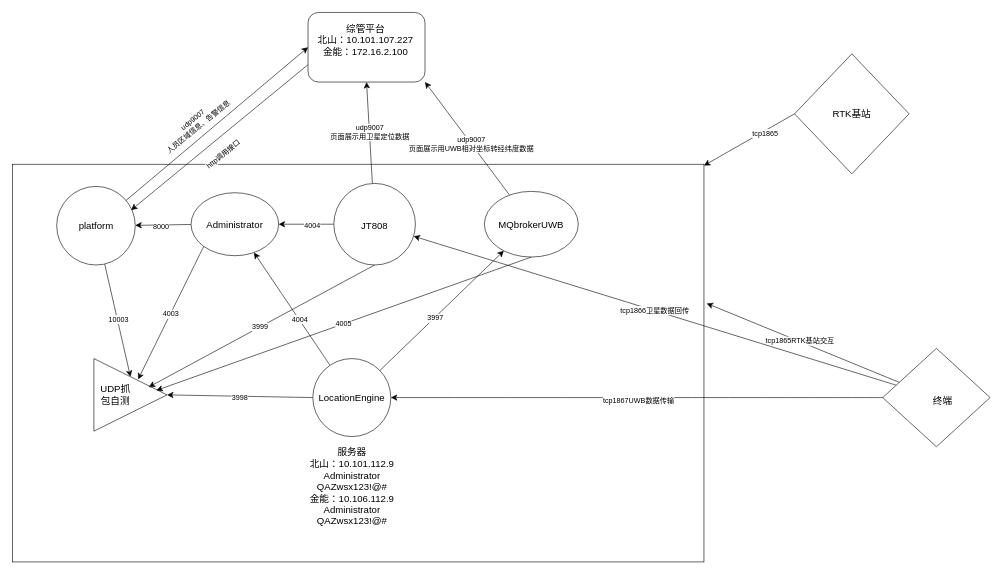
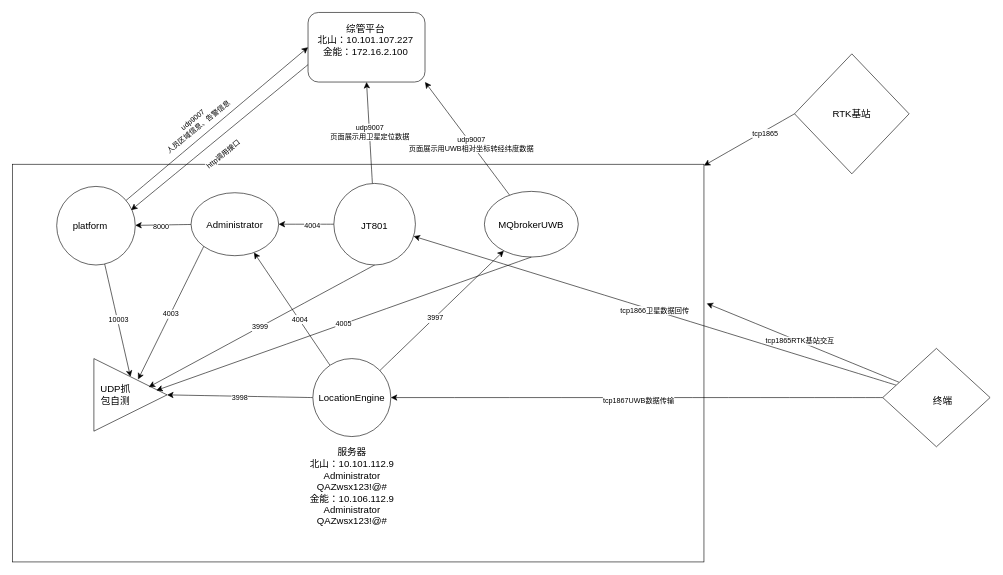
(375, 225) -> (375, 225)
(96, 226) -> (90, 226)
